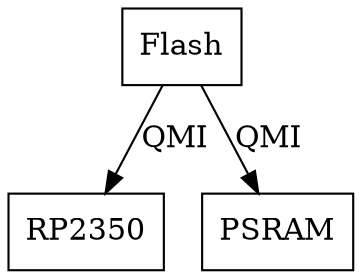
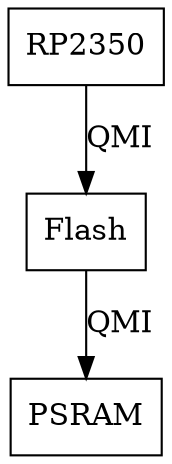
(139, 130) -> (86, 129)
